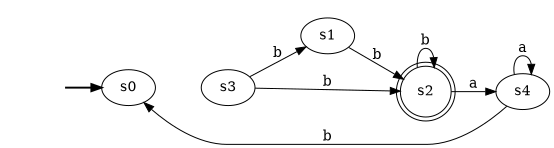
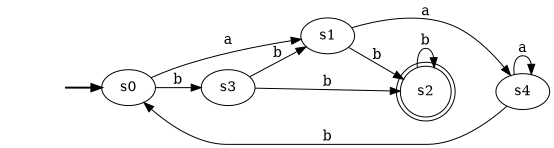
none -> (220, 55)
none -> (173, 88)
(468, 92) -> (435, 20)
